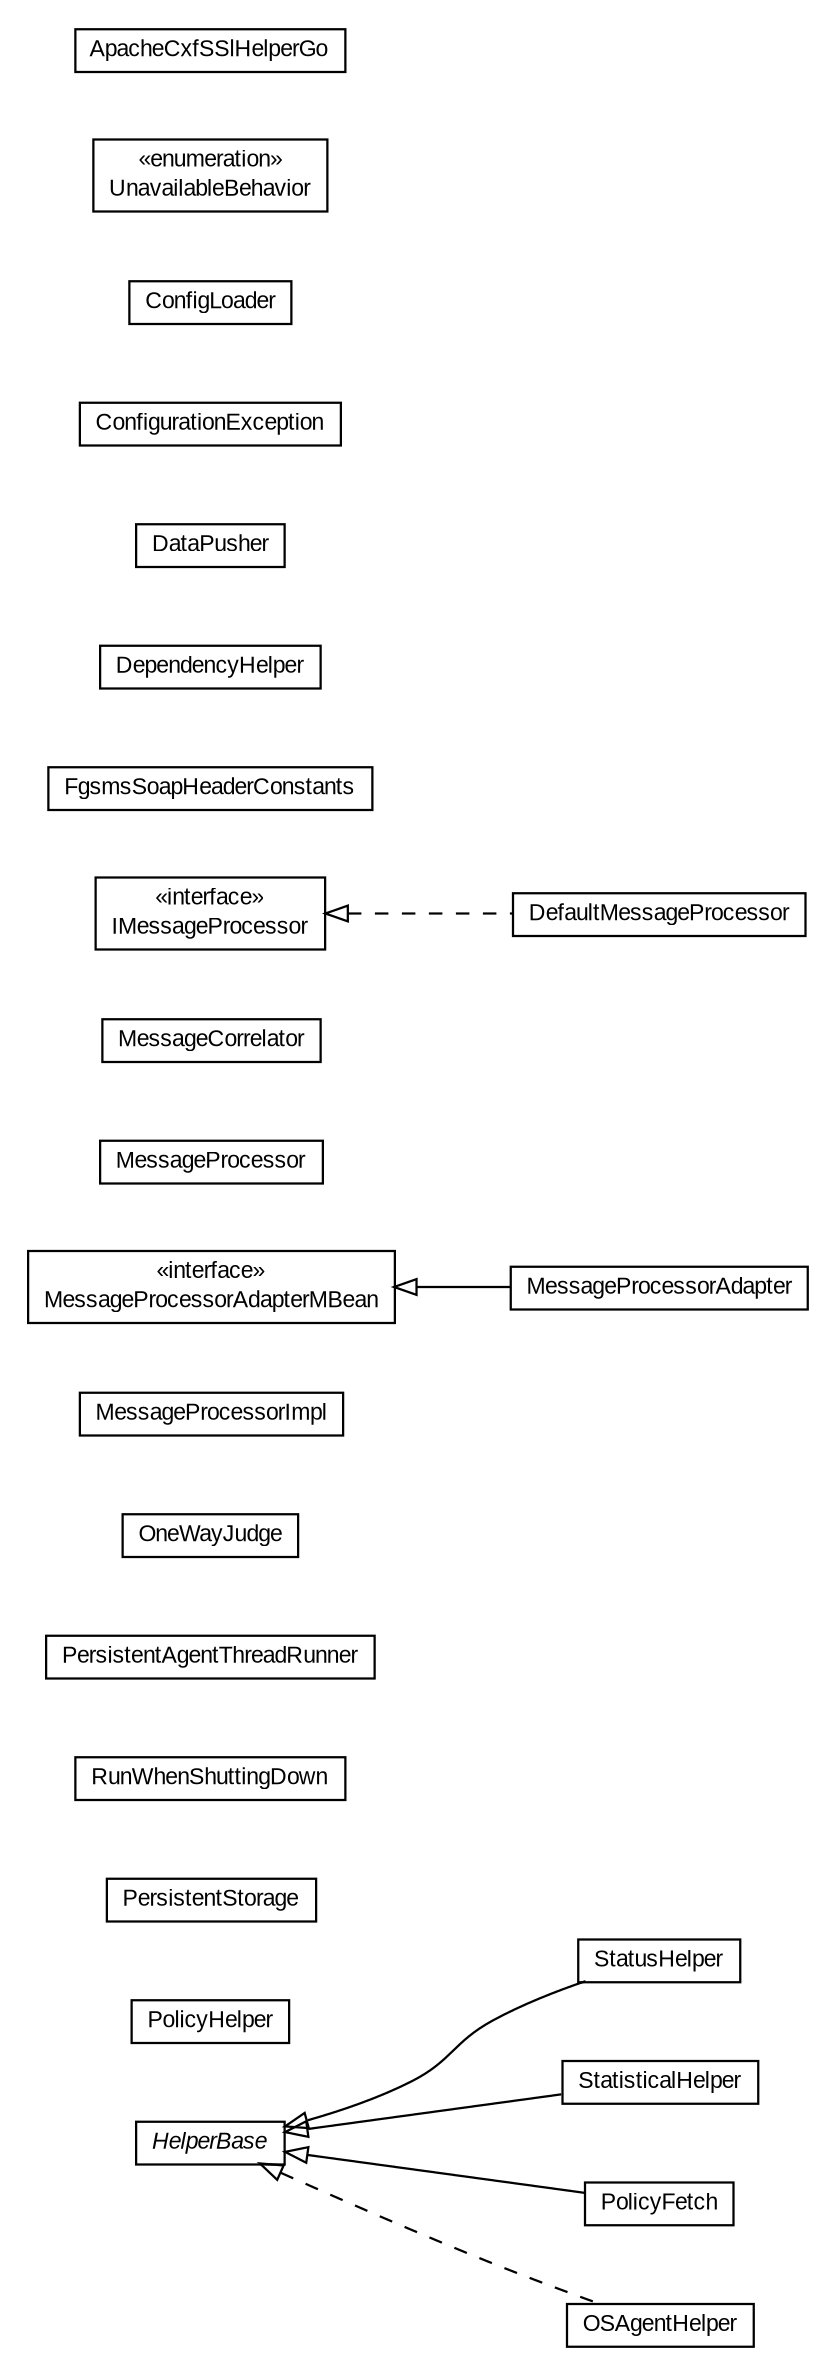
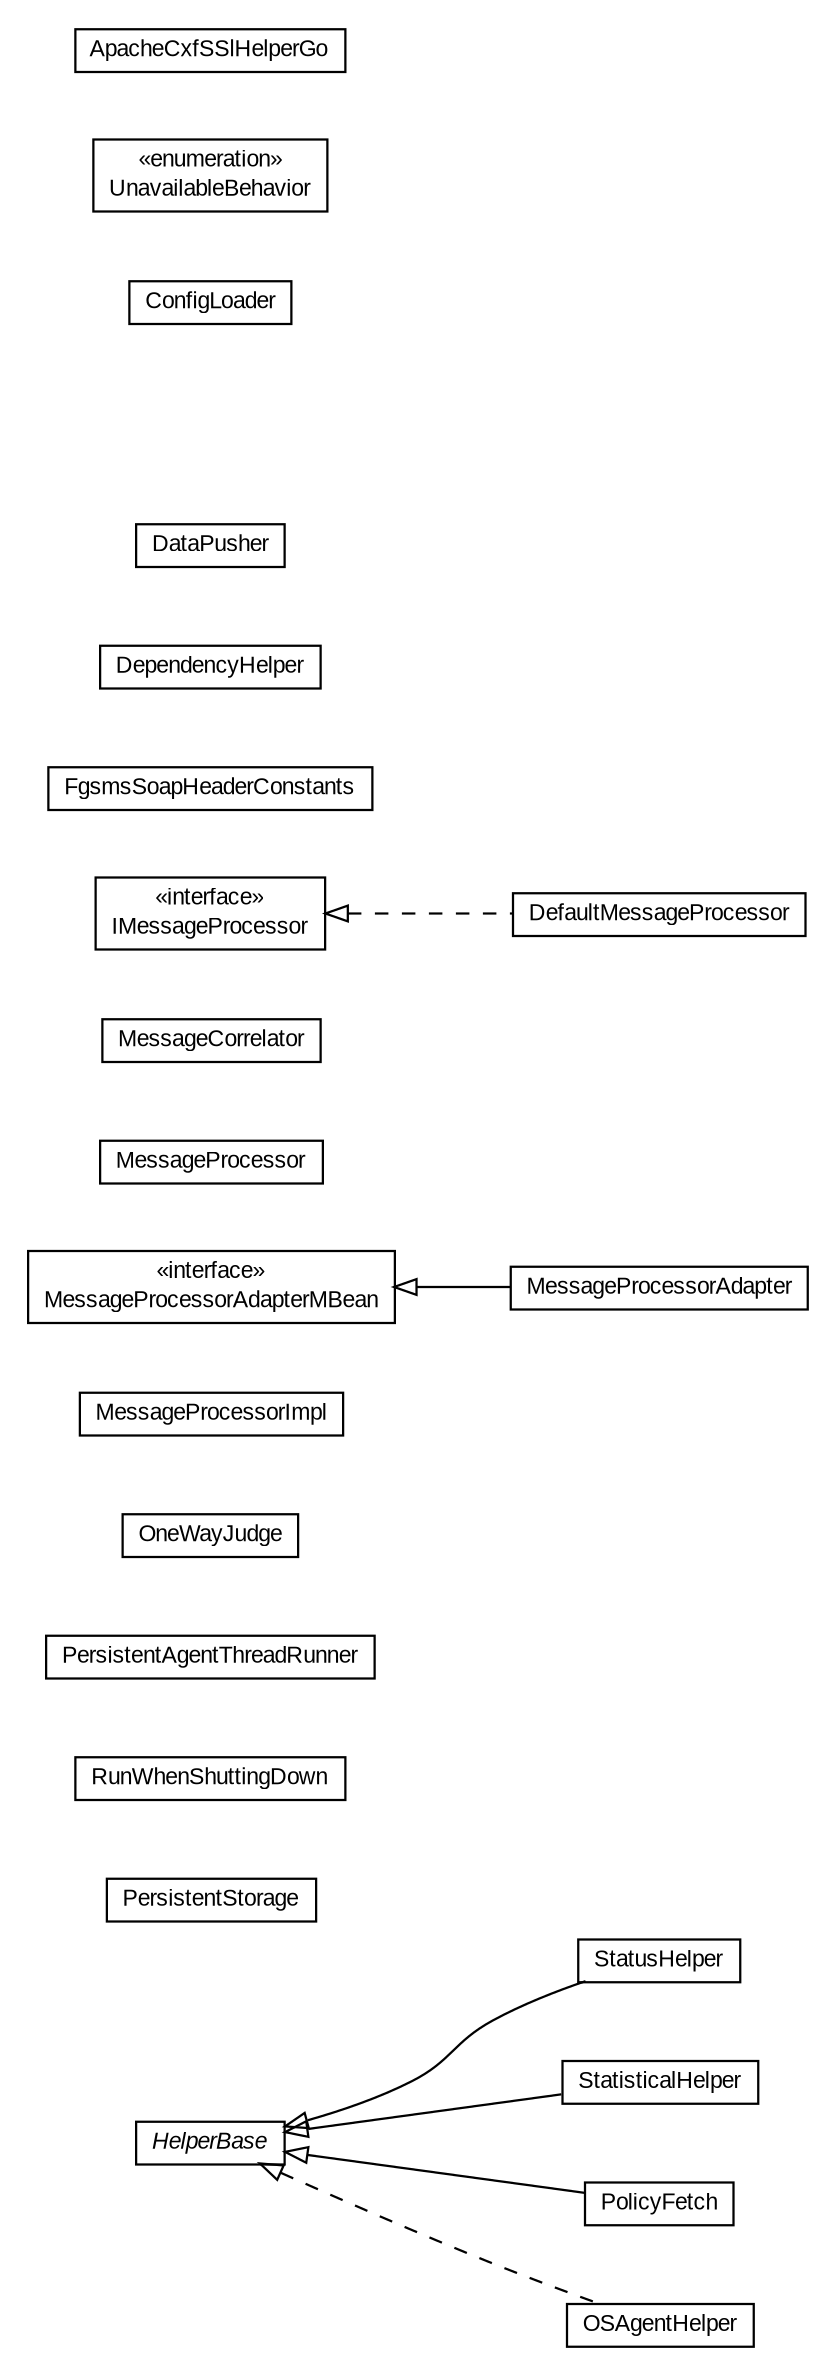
(210, 423) -> none
(210, 2020) -> none
